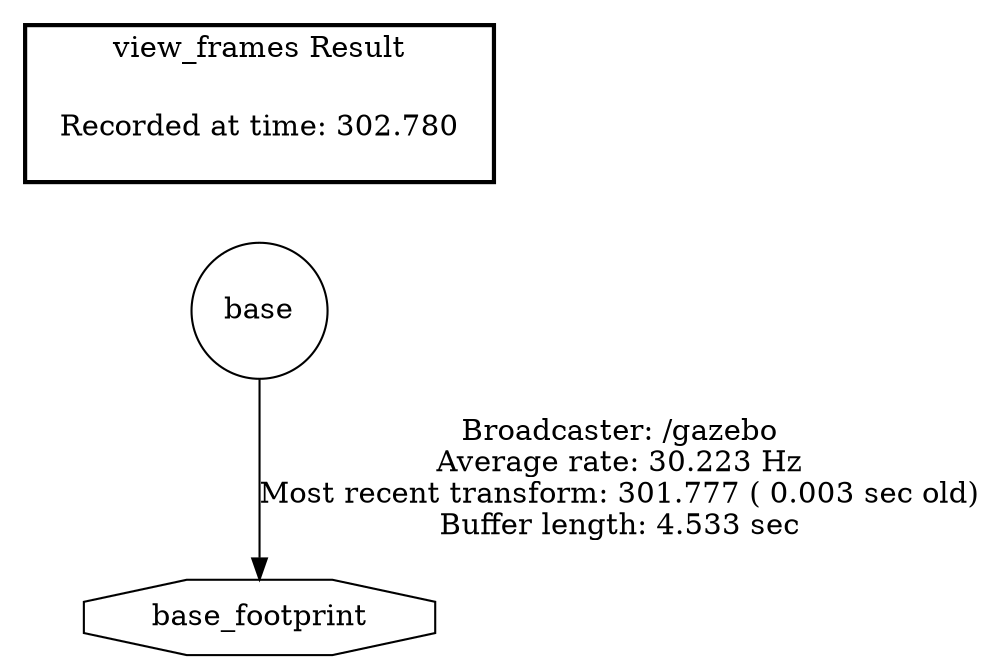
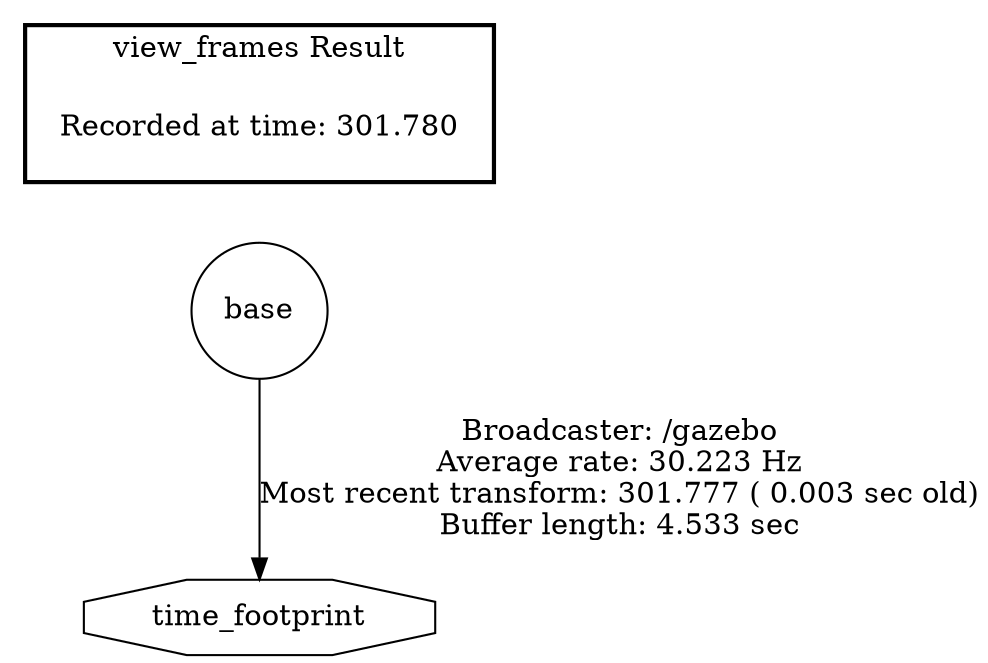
(260, 128) -> (260, 128)
(260, 617) -> (260, 617)
